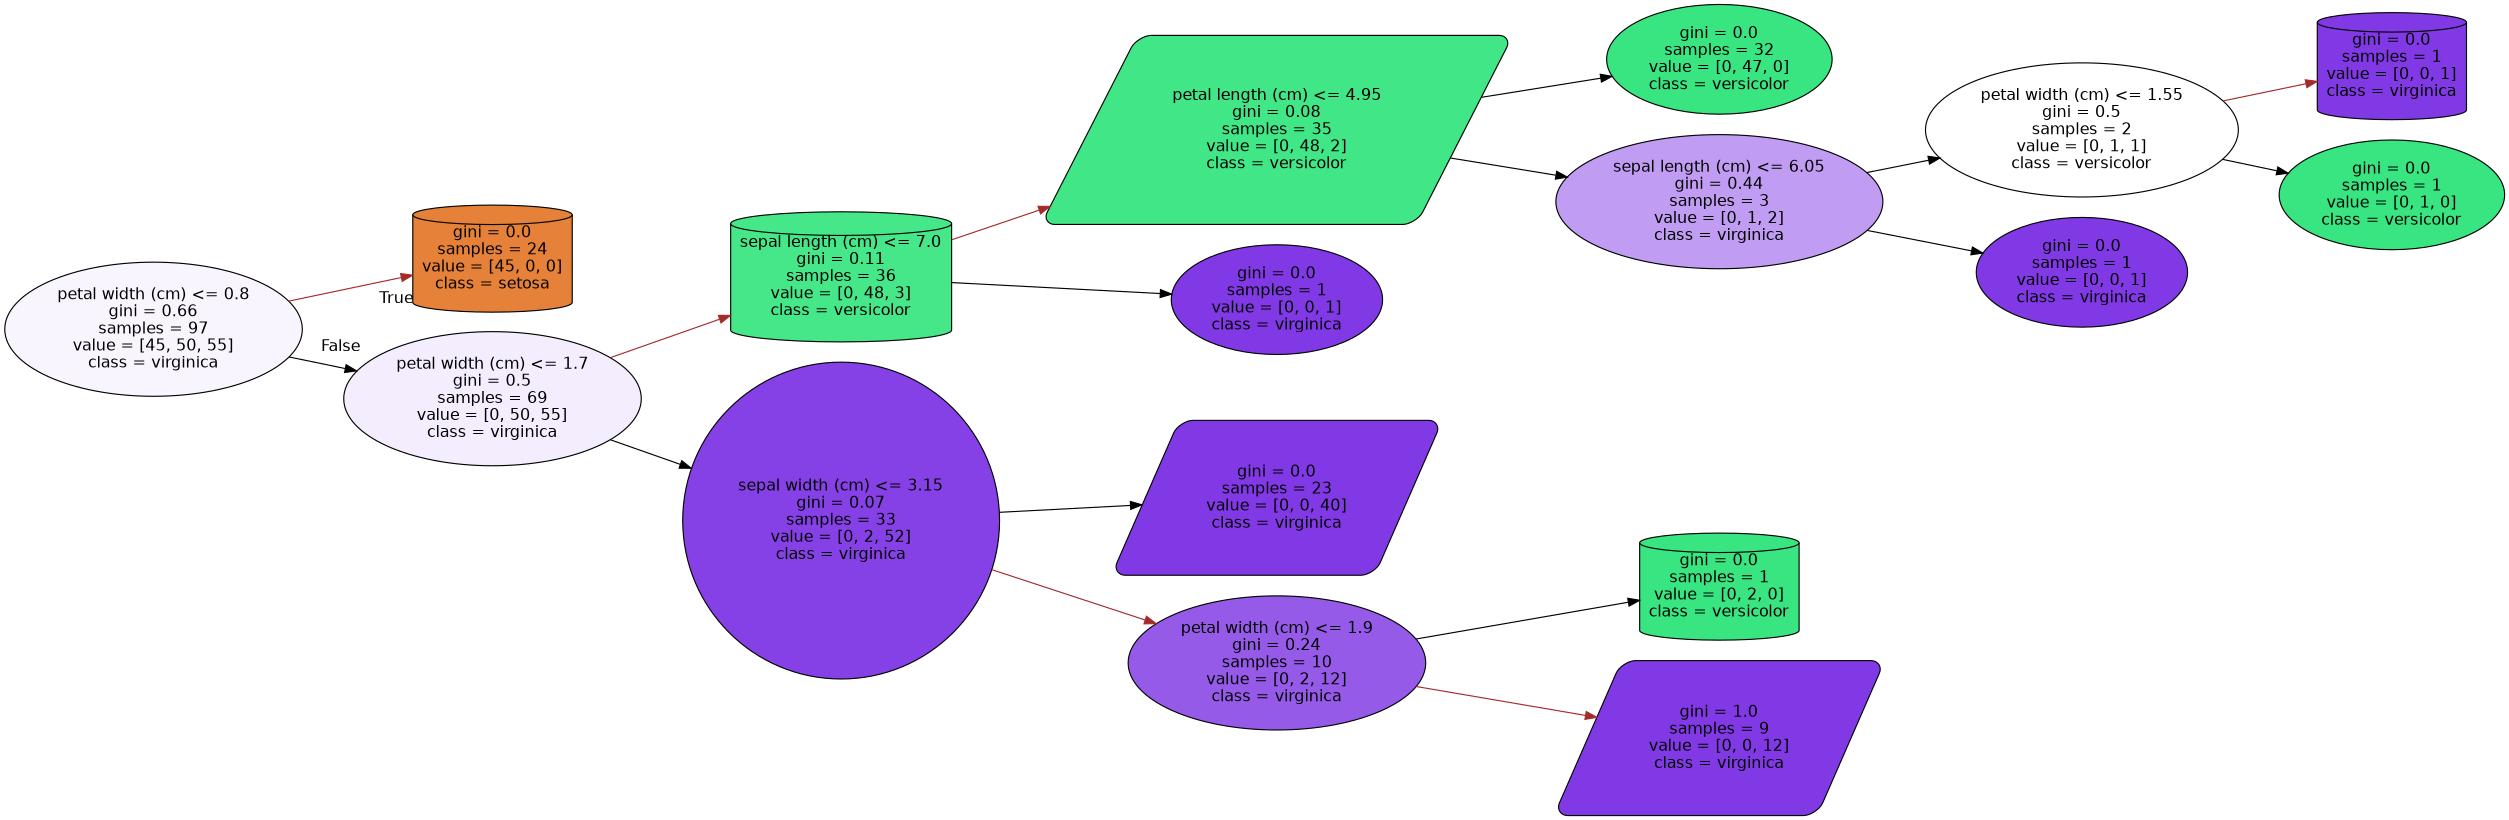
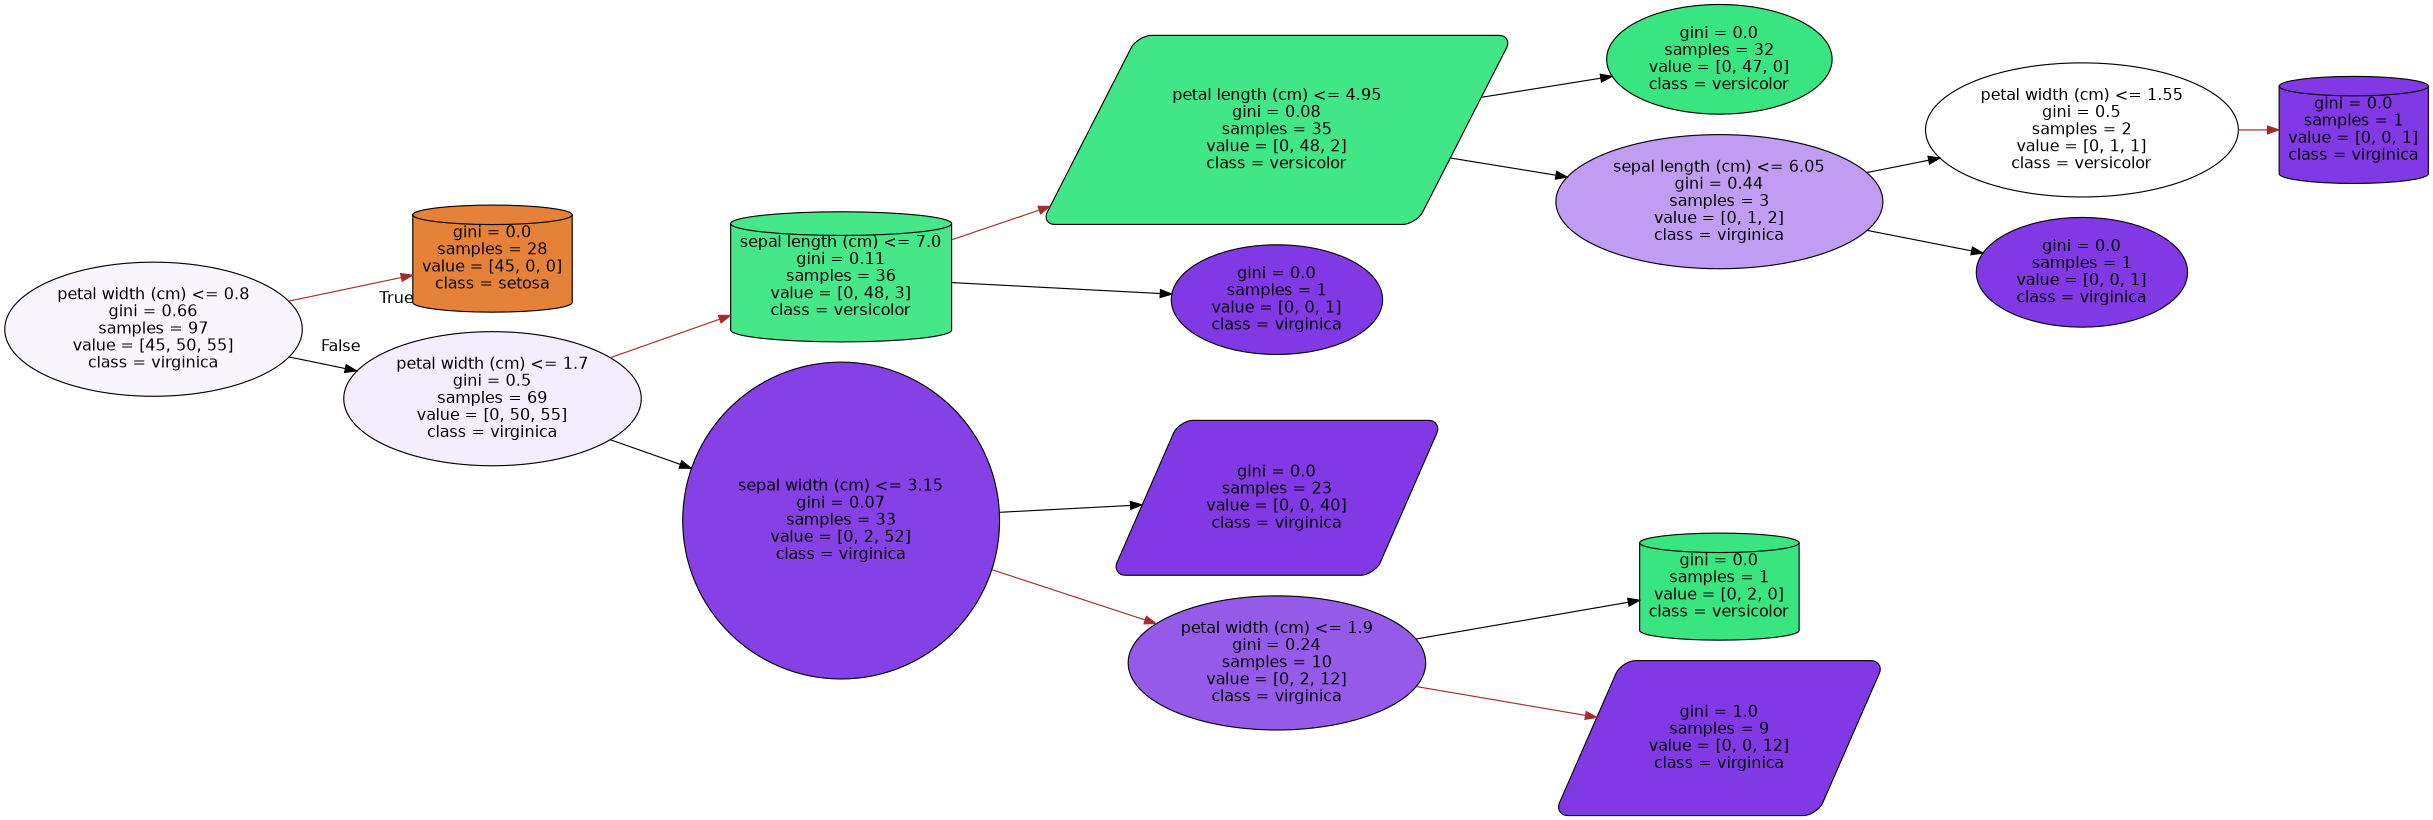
(2392, 195) -> none
(493, 259) -> (493, 259)
